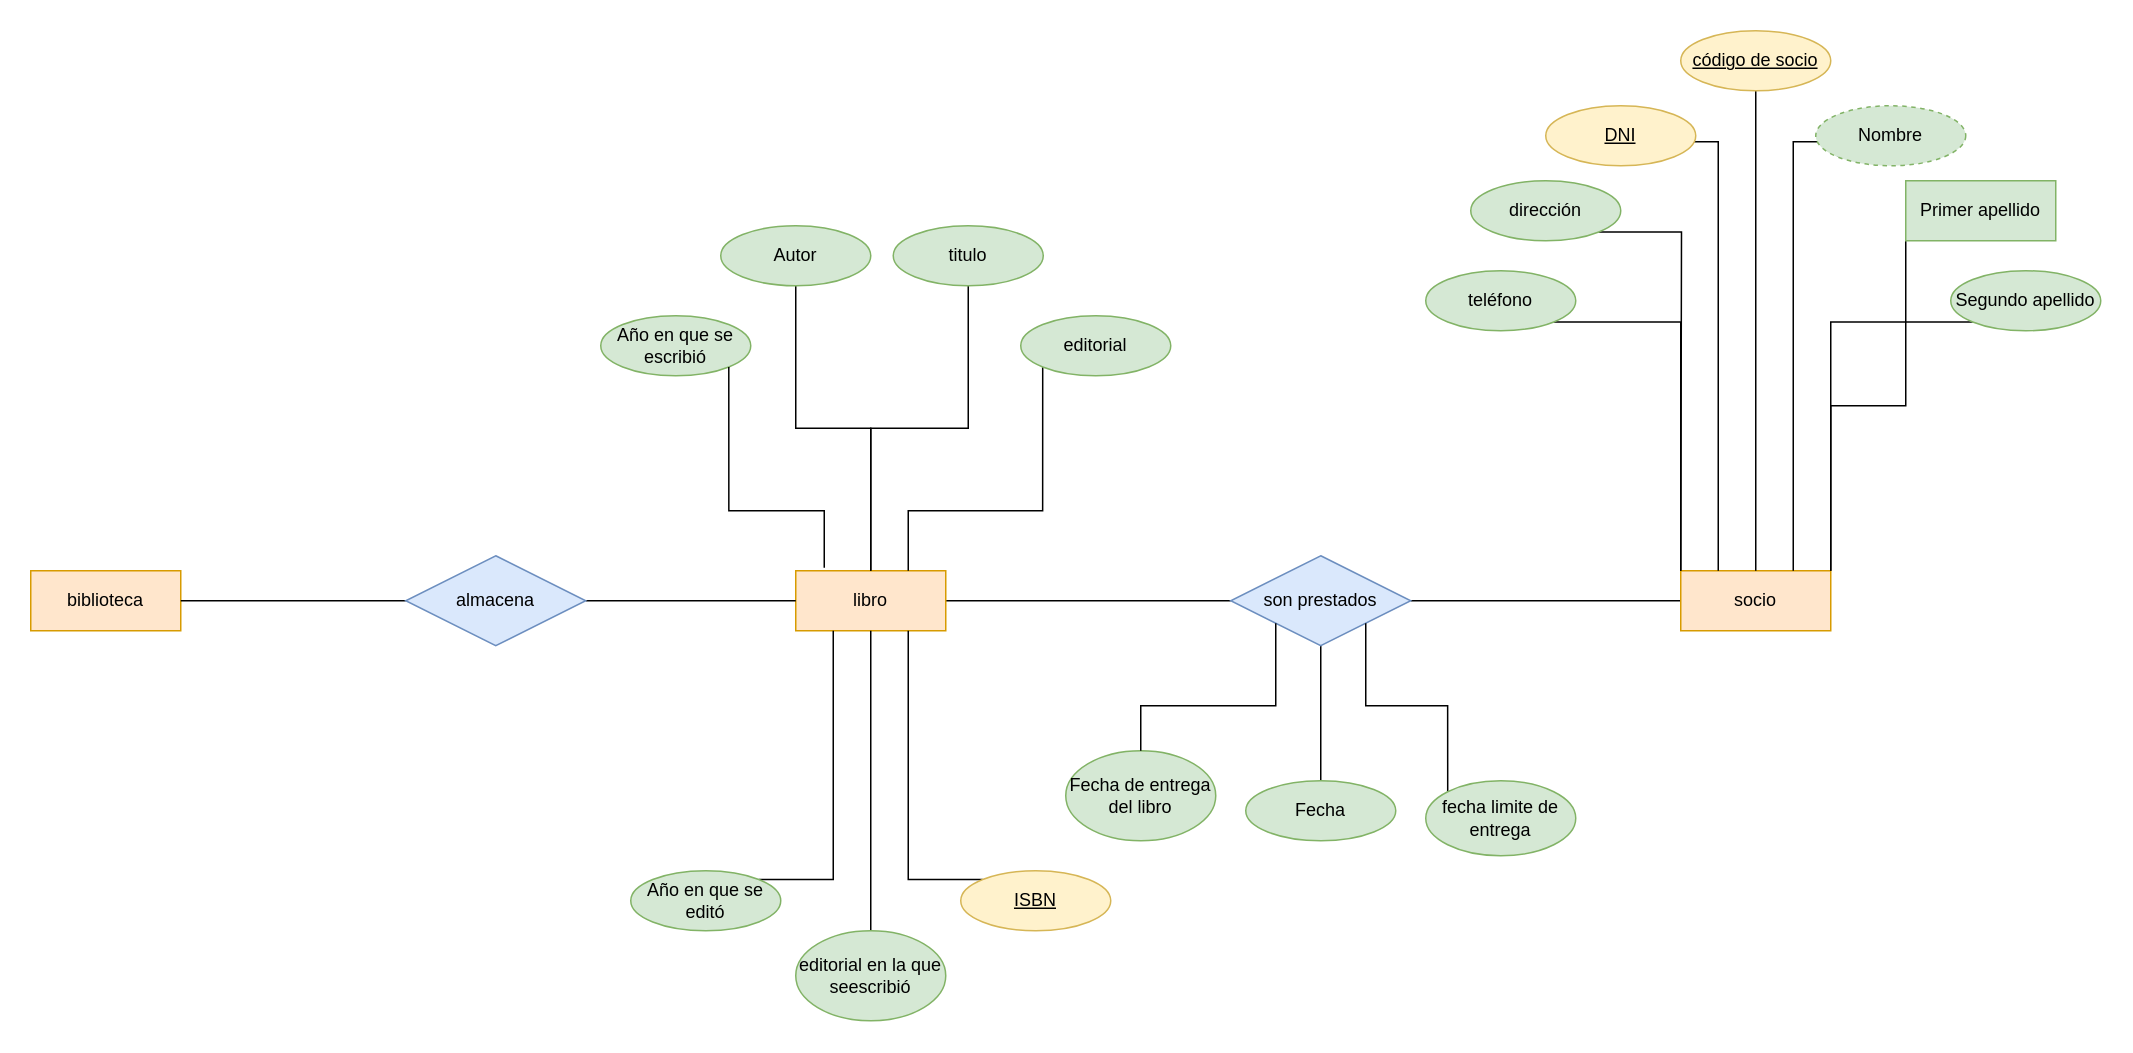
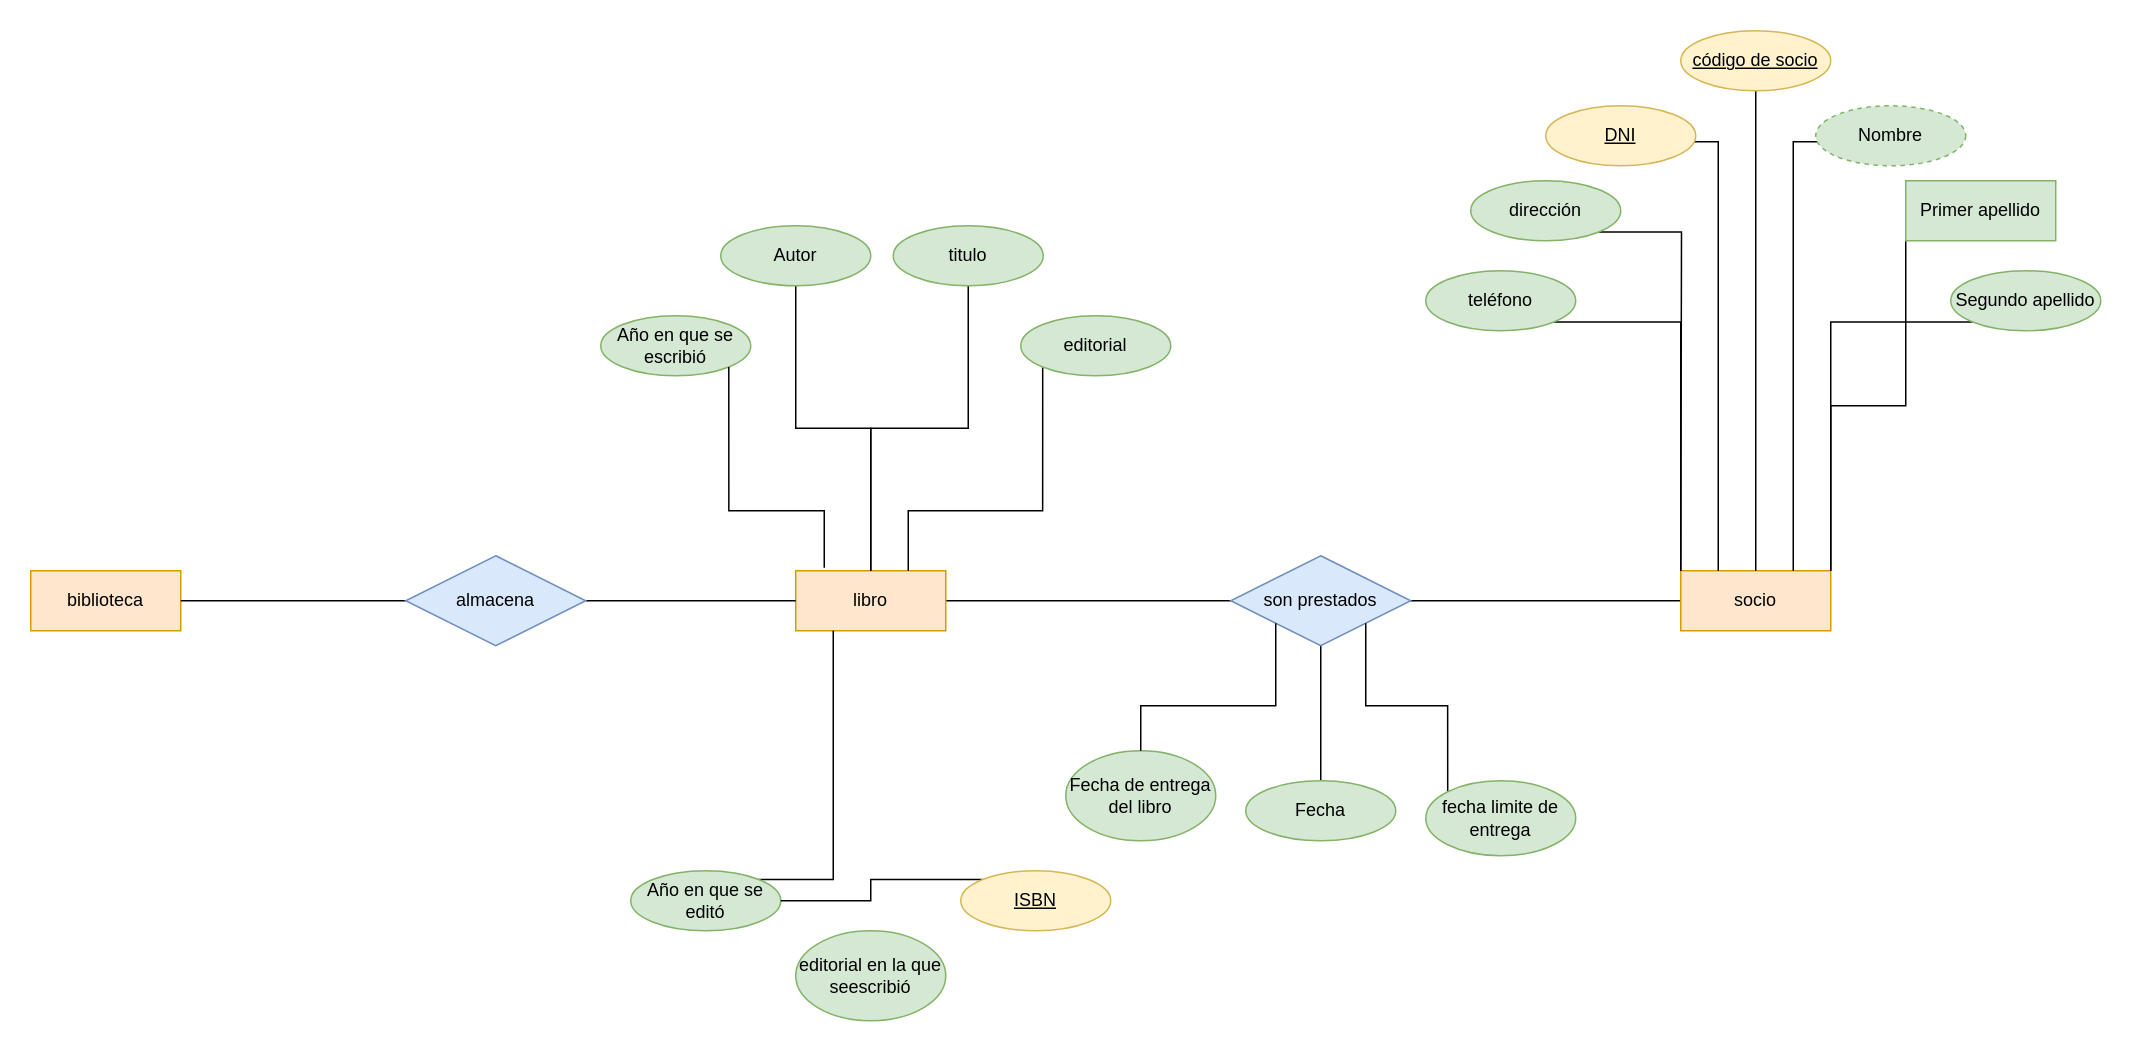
(871, 754) -> none
(908, 756) -> (824, 901)
